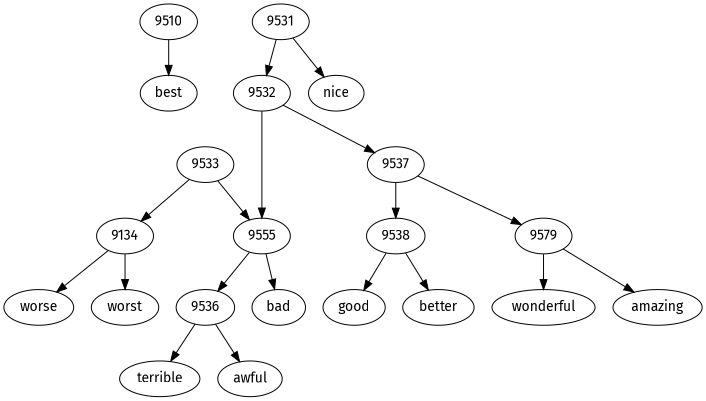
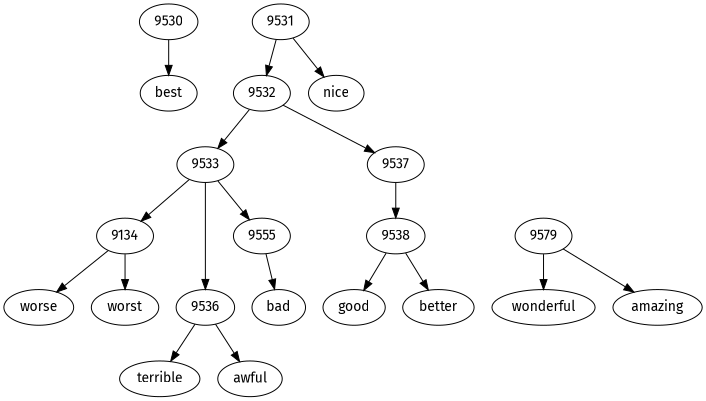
(169, 22) -> (169, 22)
(262, 160) -> (237, 125)
(465, 198) -> none
(237, 268) -> (205, 231)
